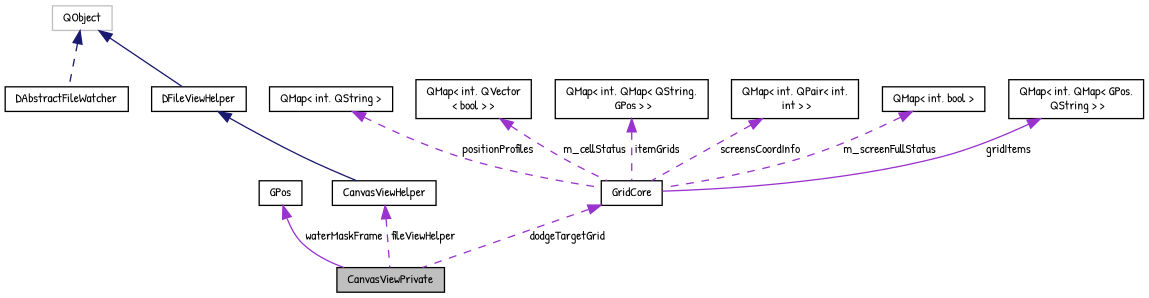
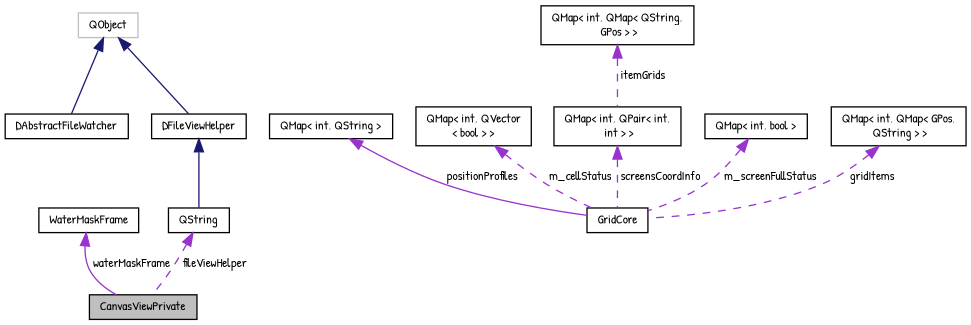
(73, 65) -> (85, 82)
(632, 156) -> (617, 82)
(479, 163) -> (470, 192)
(849, 175) -> (764, 202)
(281, 193) -> (89, 220)
(384, 193) -> (199, 220)
(506, 238) -> none
